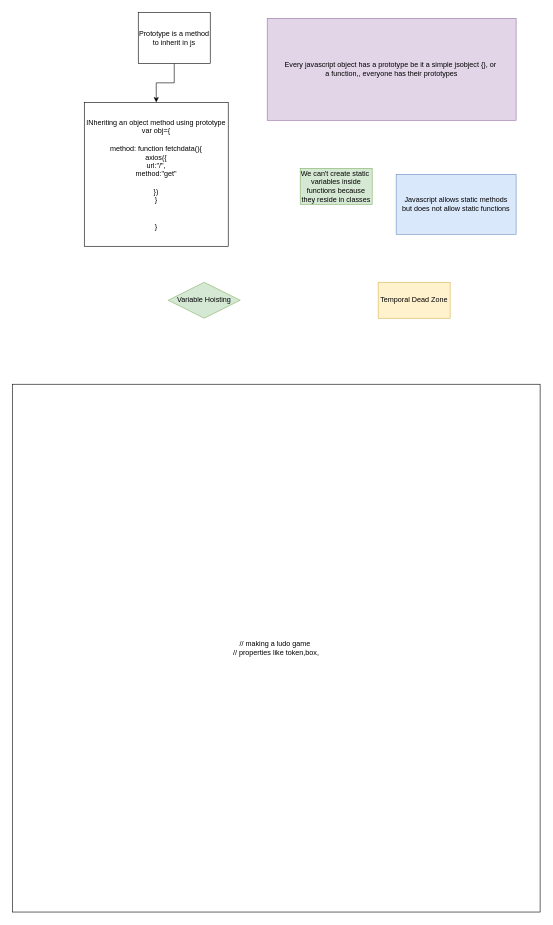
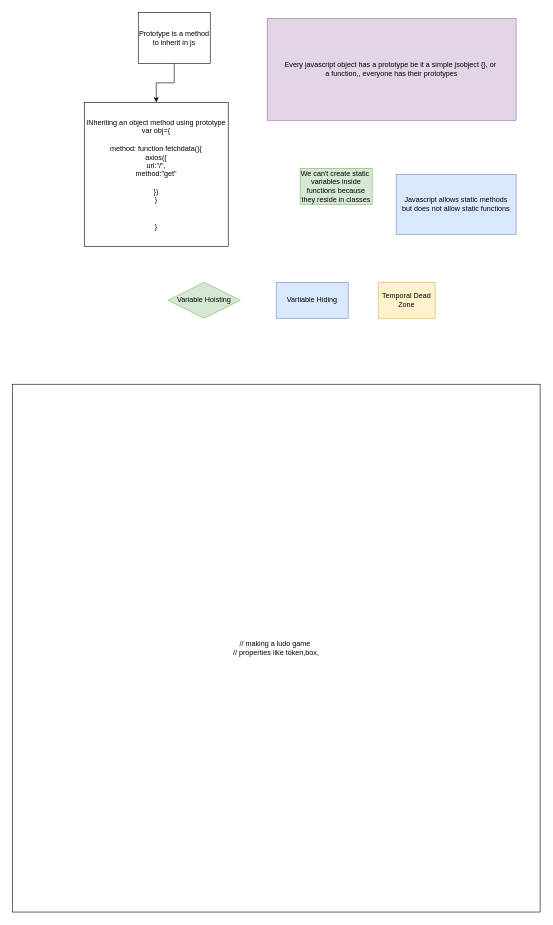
none -> (312, 300)
(414, 300) -> (407, 300)
